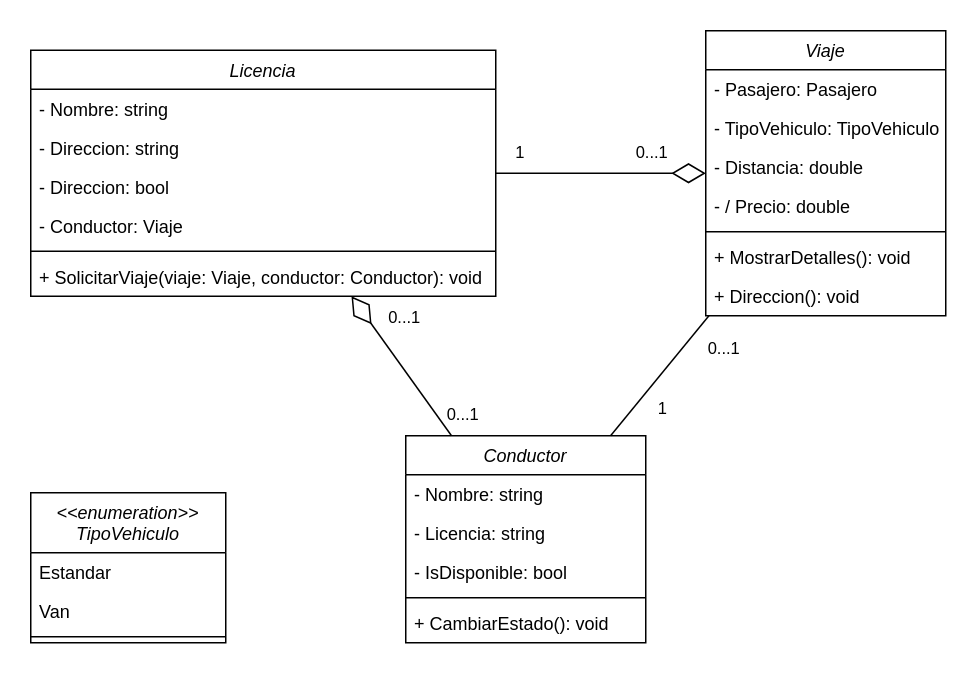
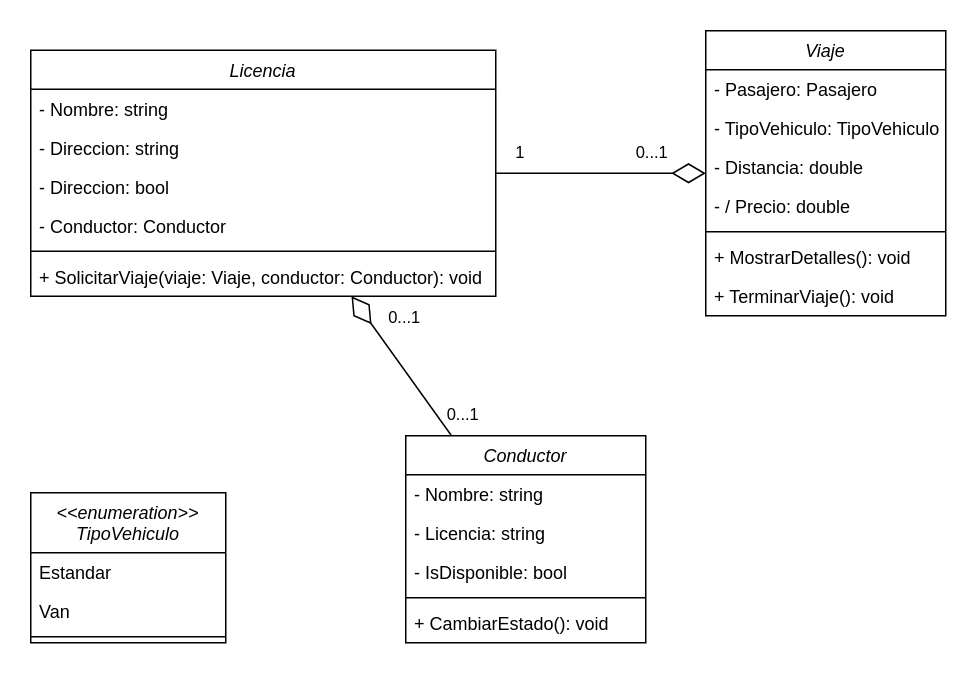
(120, 227) -> (143, 227)
(796, 297) -> (816, 297)
(659, 377) -> none
